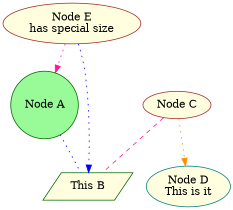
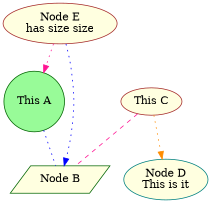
(72, 23) -> (60, 23)
(45, 105) -> (34, 102)
(177, 105) -> (151, 102)
(88, 186) -> (60, 180)
